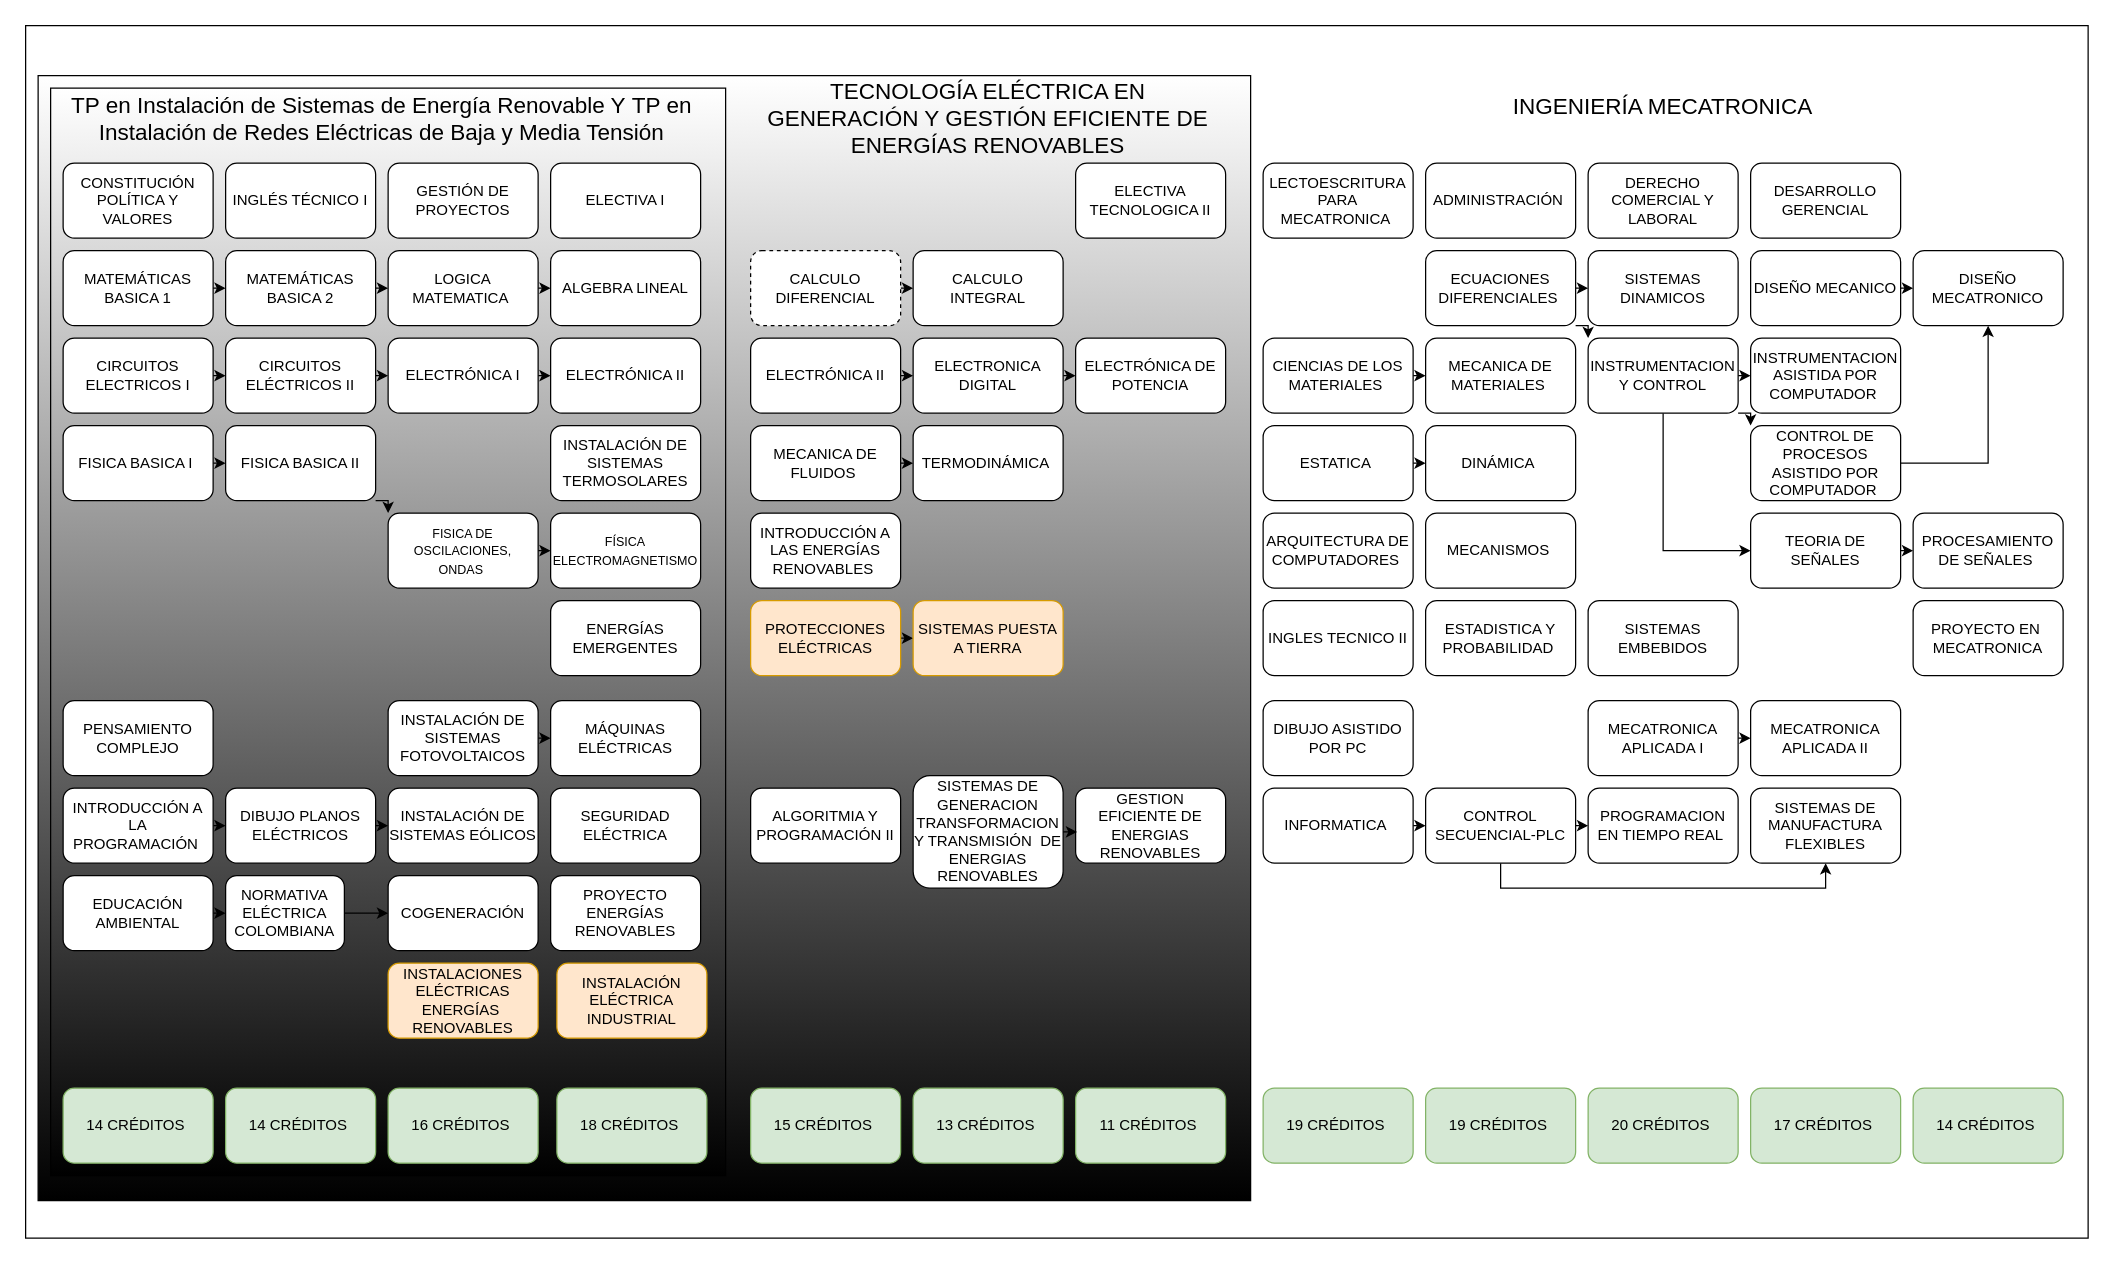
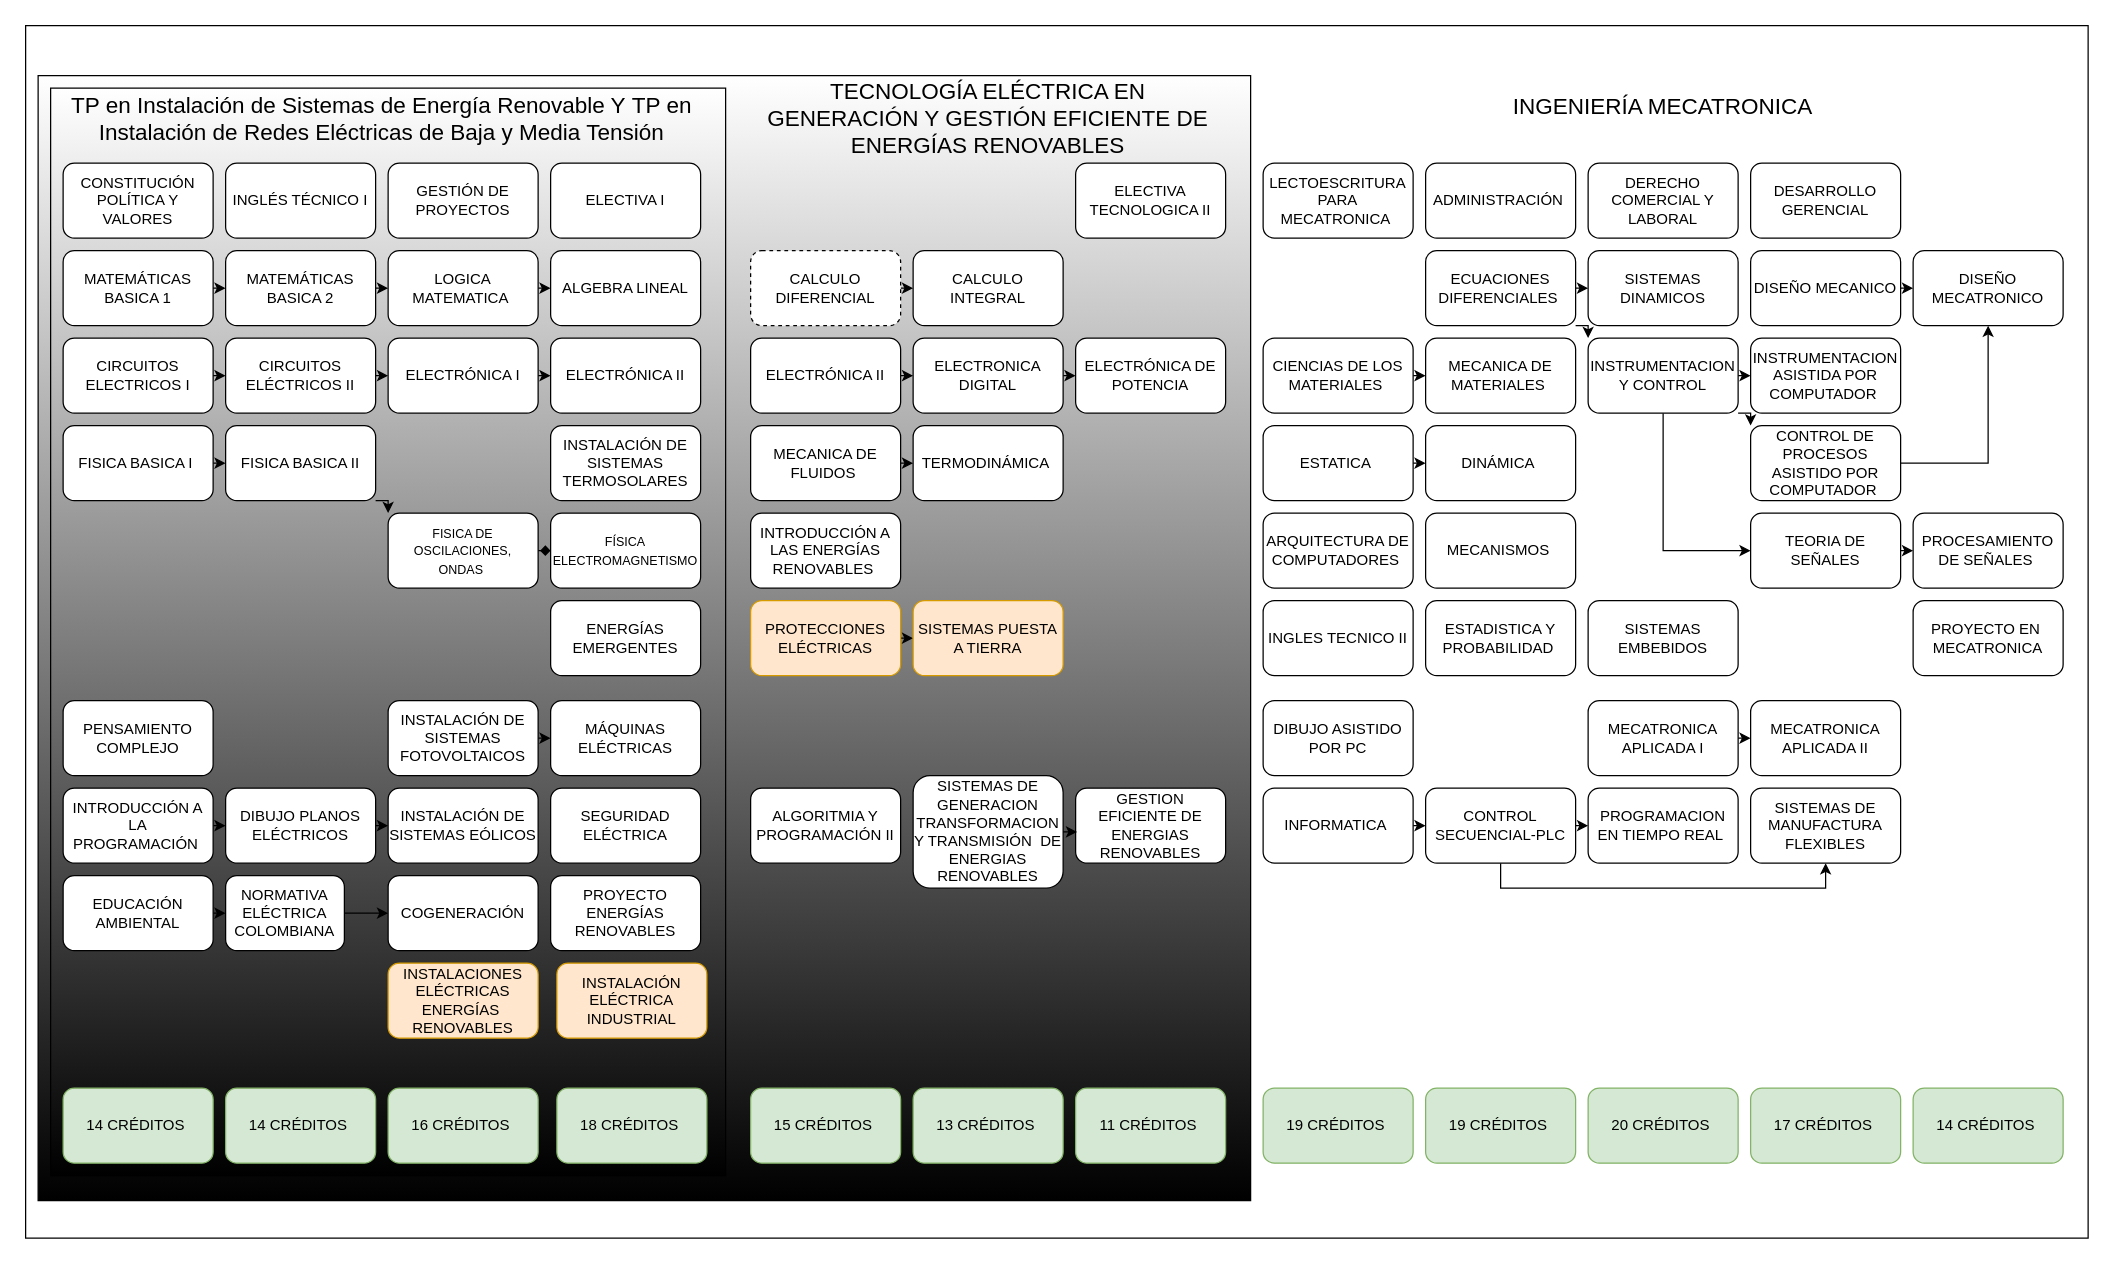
(540, 551) -> (540, 551)
